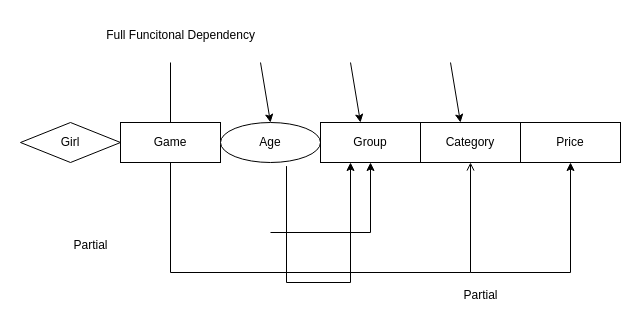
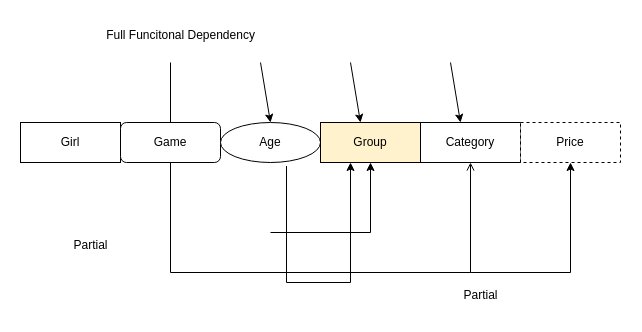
(71, 143) -> (71, 143)
(171, 143) -> (171, 143)
(371, 143) -> (371, 143)
(571, 143) -> (571, 143)
